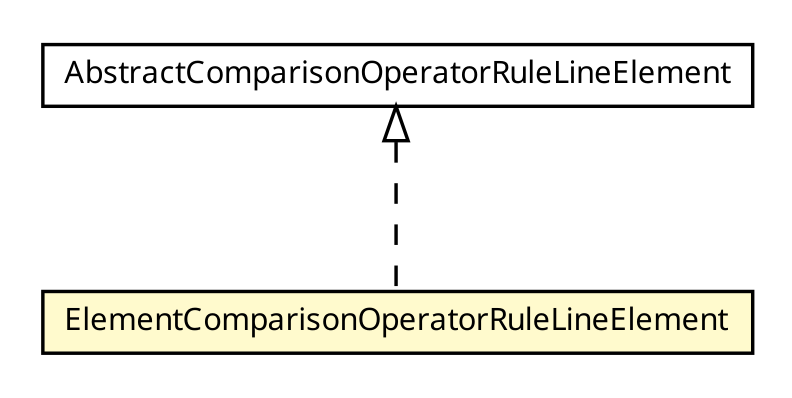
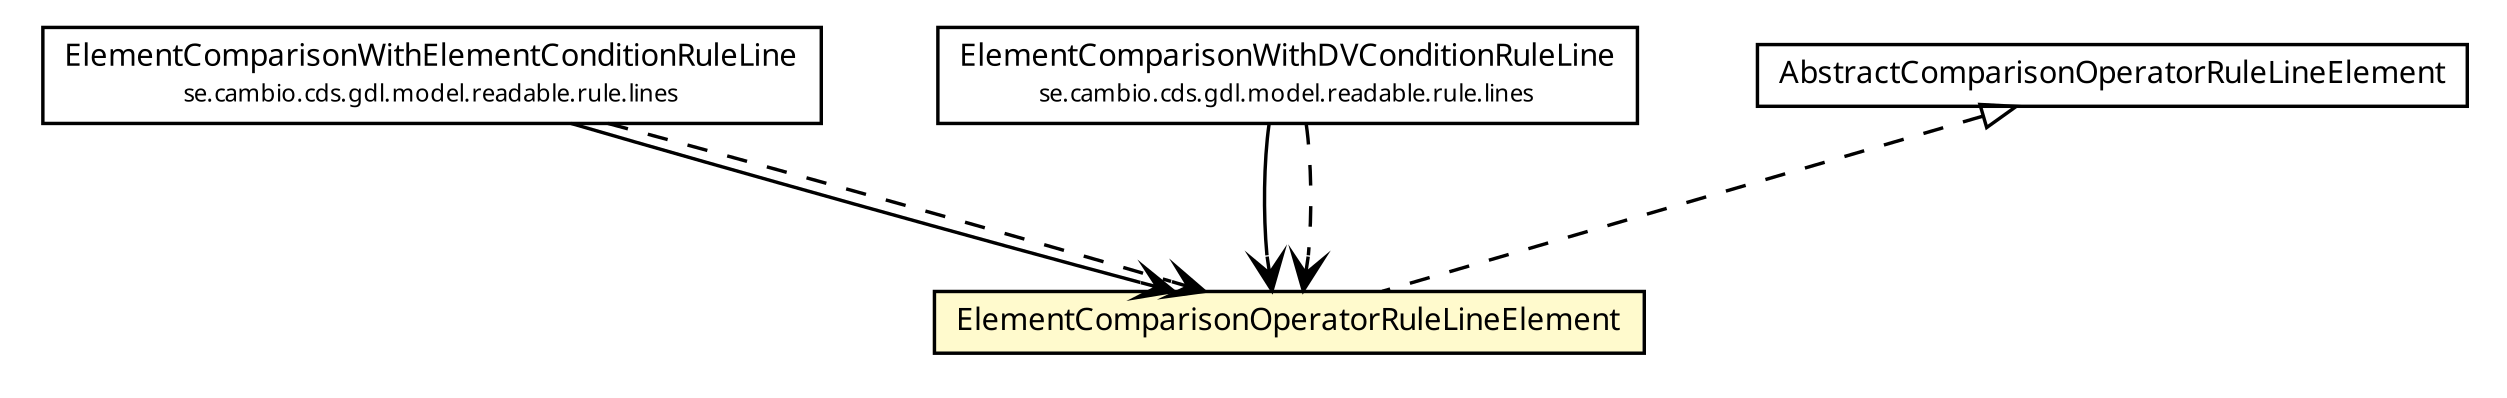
none -> (430, 75)
none -> (1288, 75)
